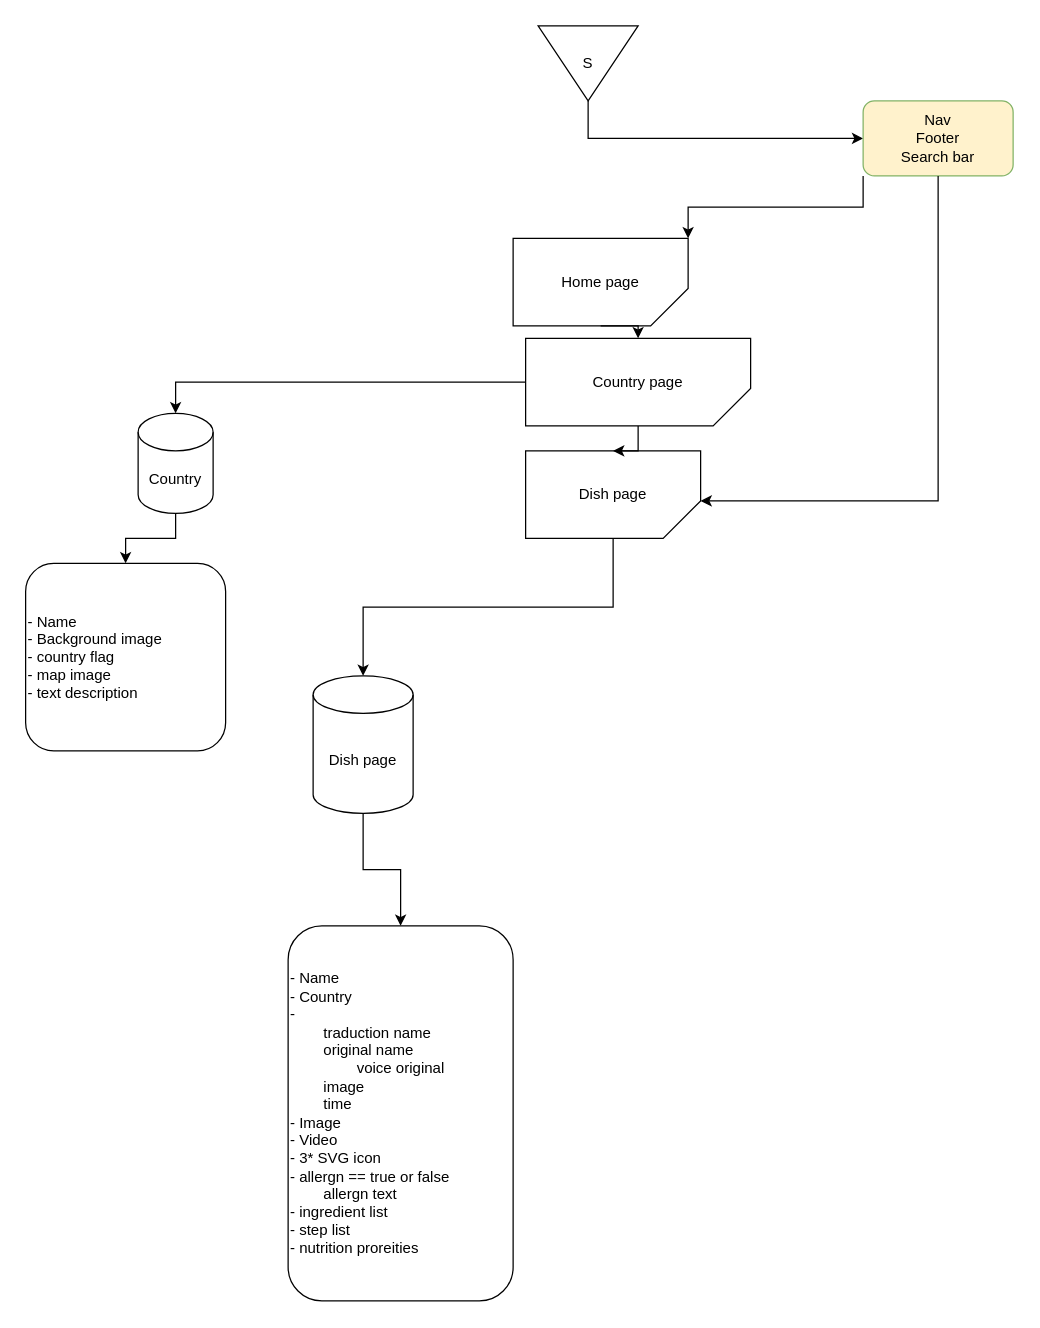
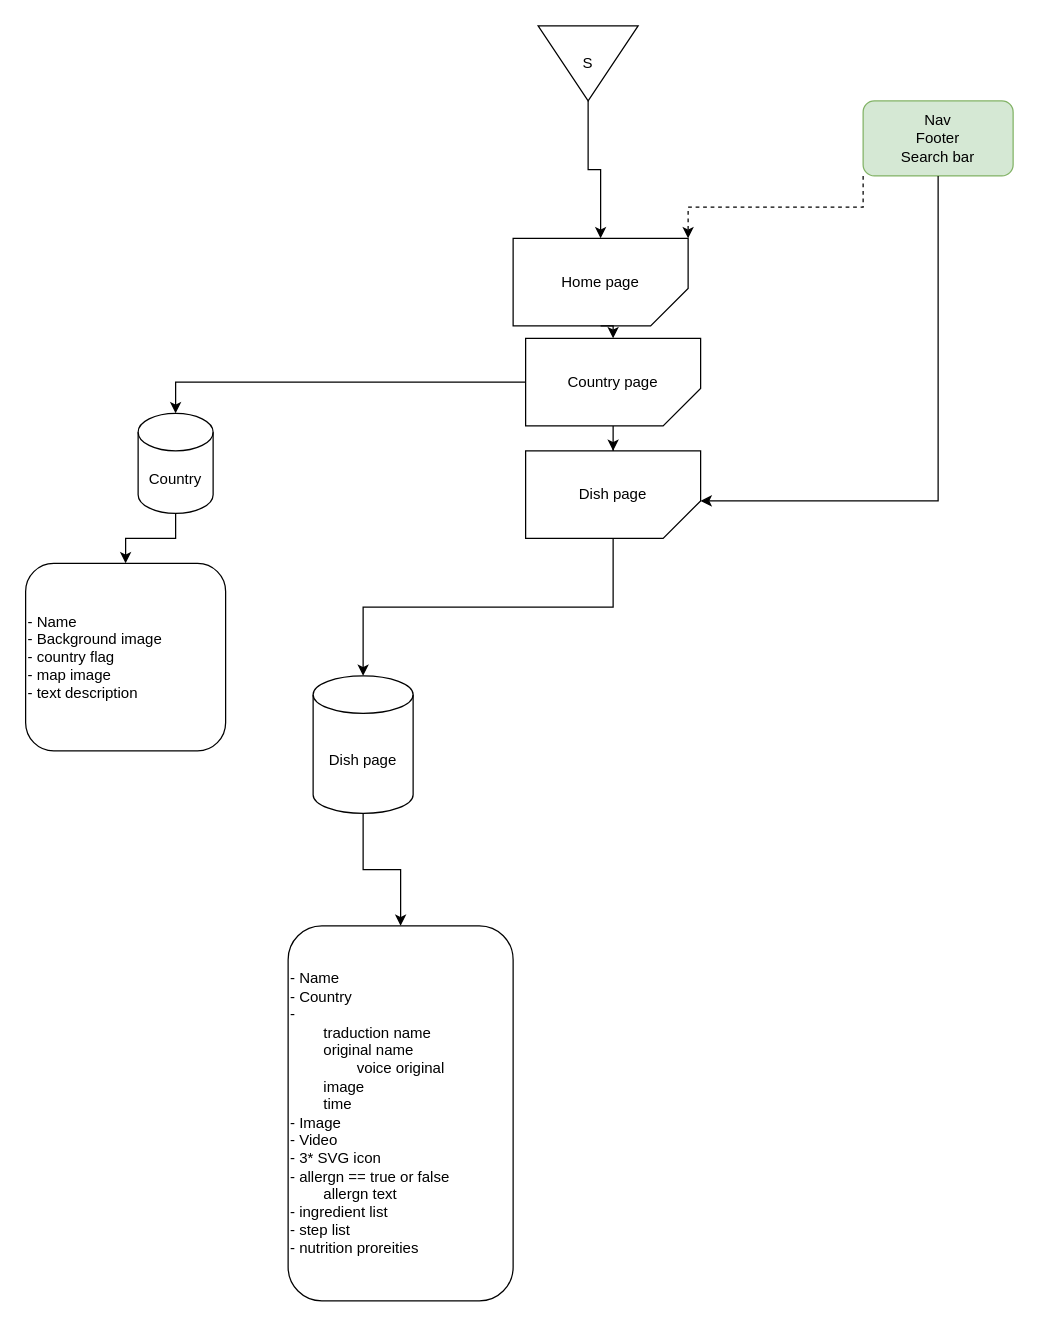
(720, 138) -> (601, 176)
(938, 138) -> (938, 138)
(780, 207) -> (780, 207)
(638, 382) -> (613, 382)
